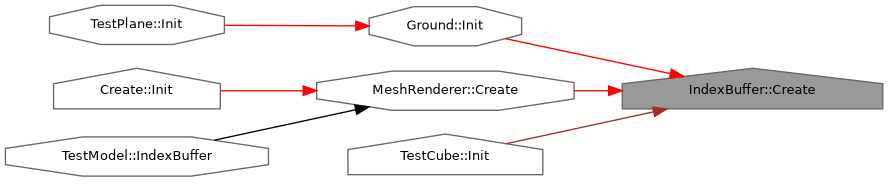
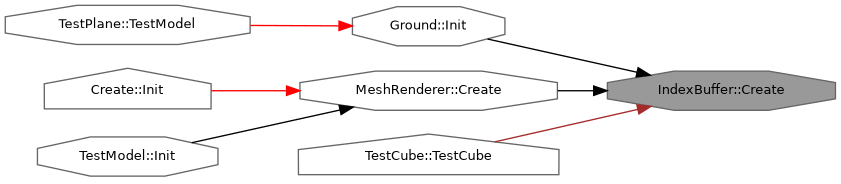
(137, 25) -> (128, 25)
(588, 56) -> (562, 56)
(591, 91) -> (575, 91)
(753, 91) -> (721, 91)
(137, 157) -> (128, 157)
(445, 157) -> (429, 157)
